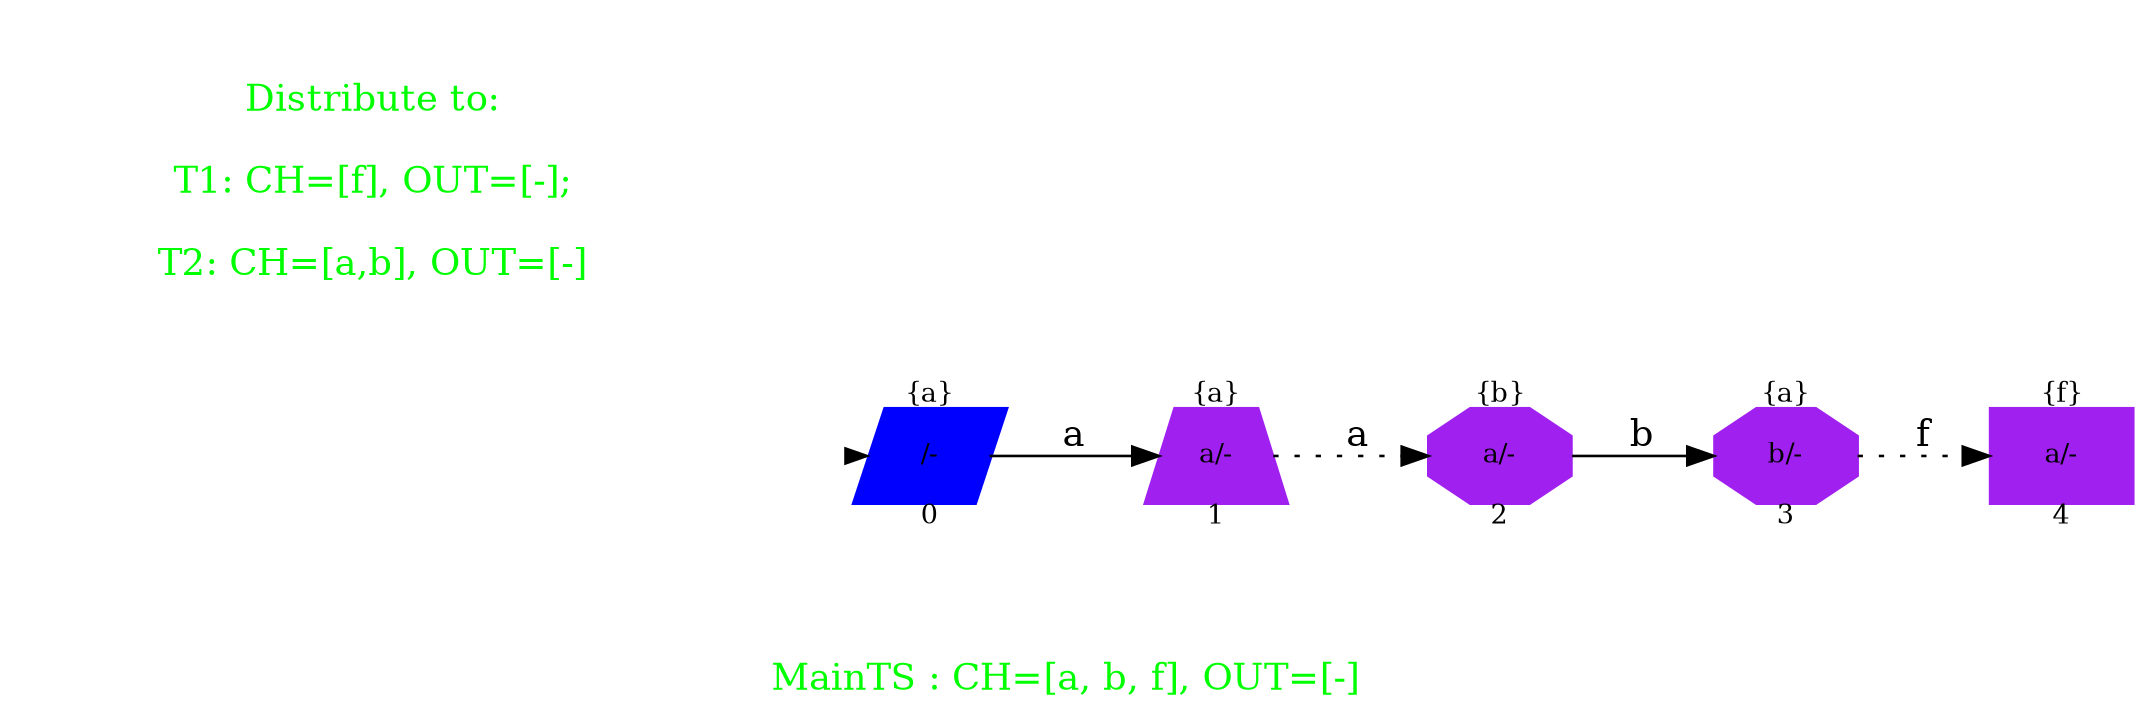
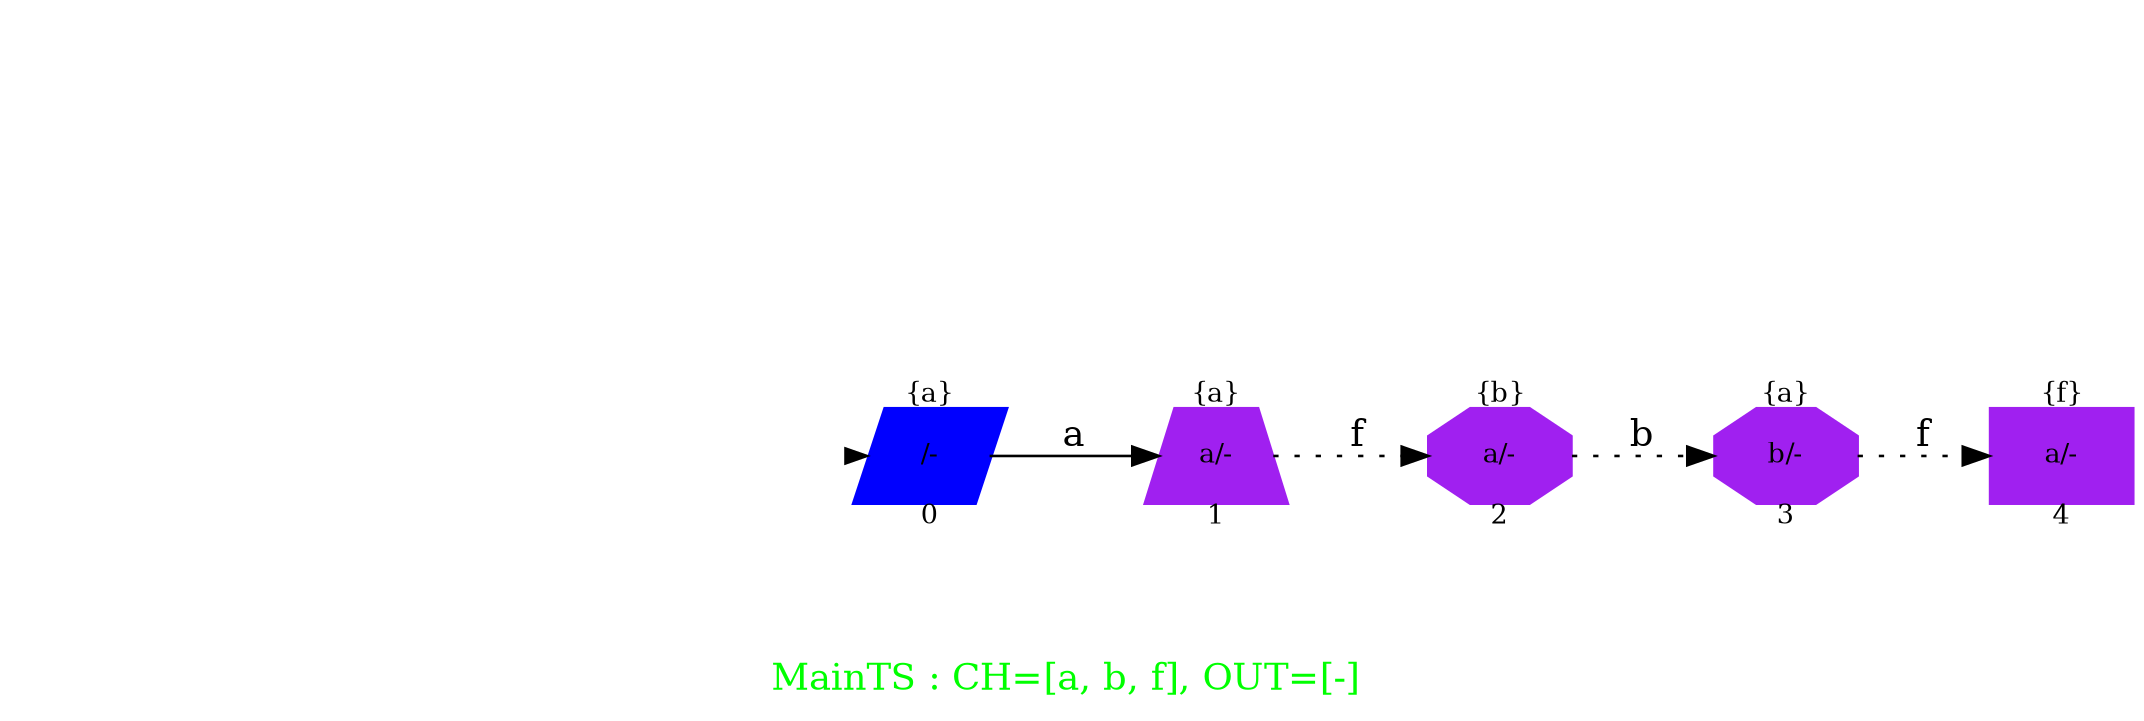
(374, 183) -> none
(1358, 436) -> (1358, 436)
(1630, 456) -> (1630, 456)
